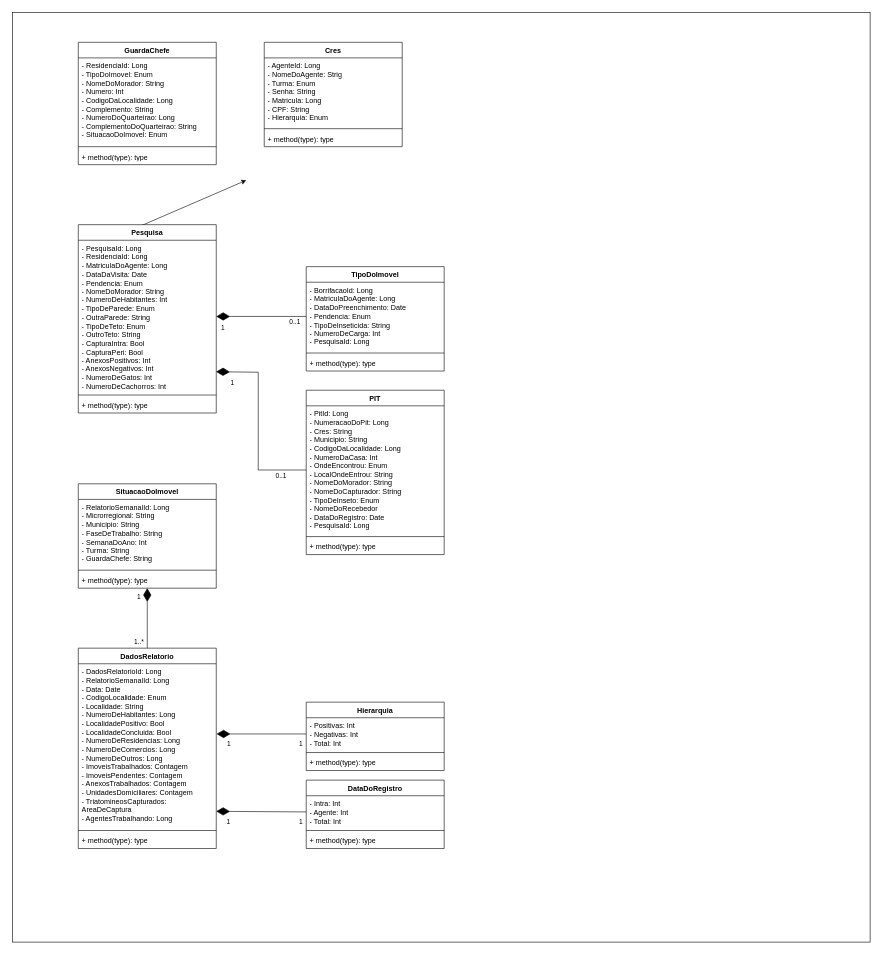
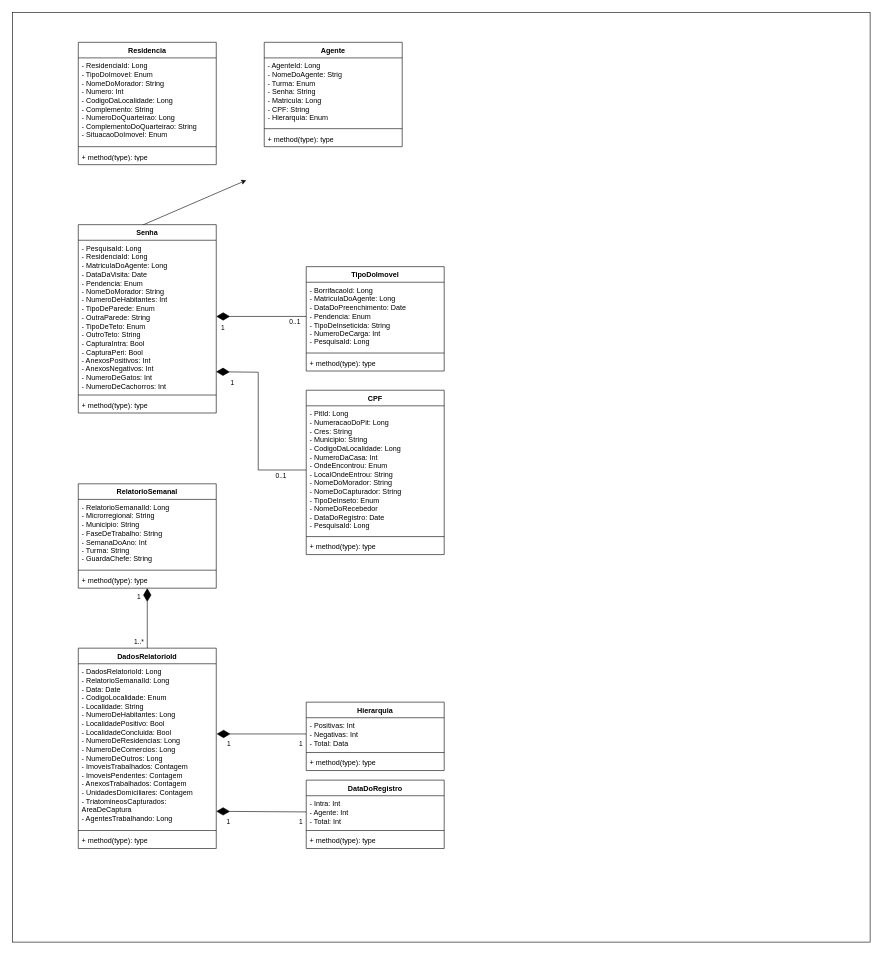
(147, 51) -> (147, 51)
(333, 51) -> (333, 51)
(147, 233) -> (147, 233)
(375, 399) -> (375, 399)
(147, 492) -> (147, 492)
(147, 657) -> (147, 657)
(338, 735) -> (338, 735)
